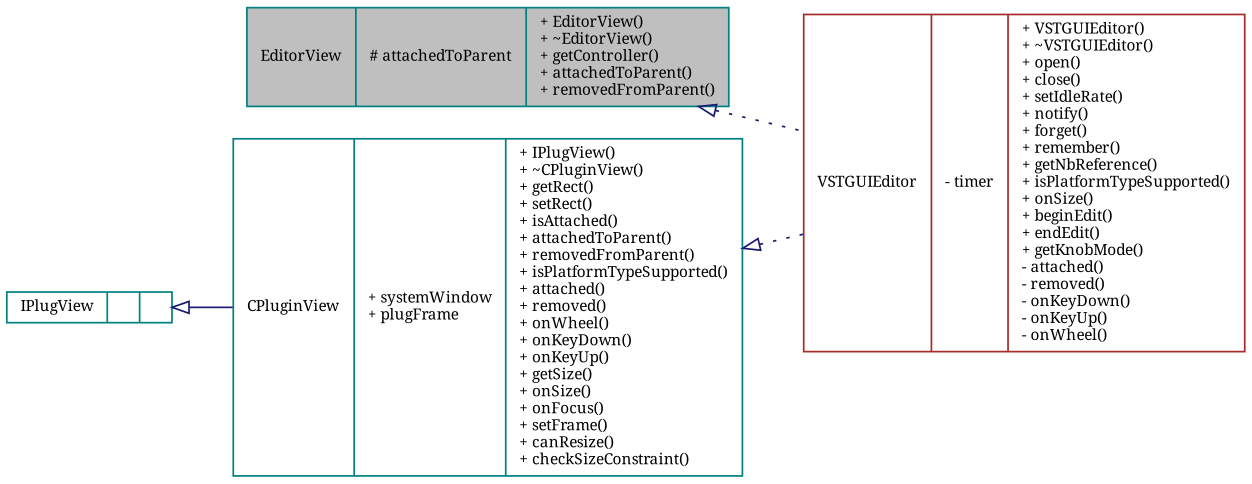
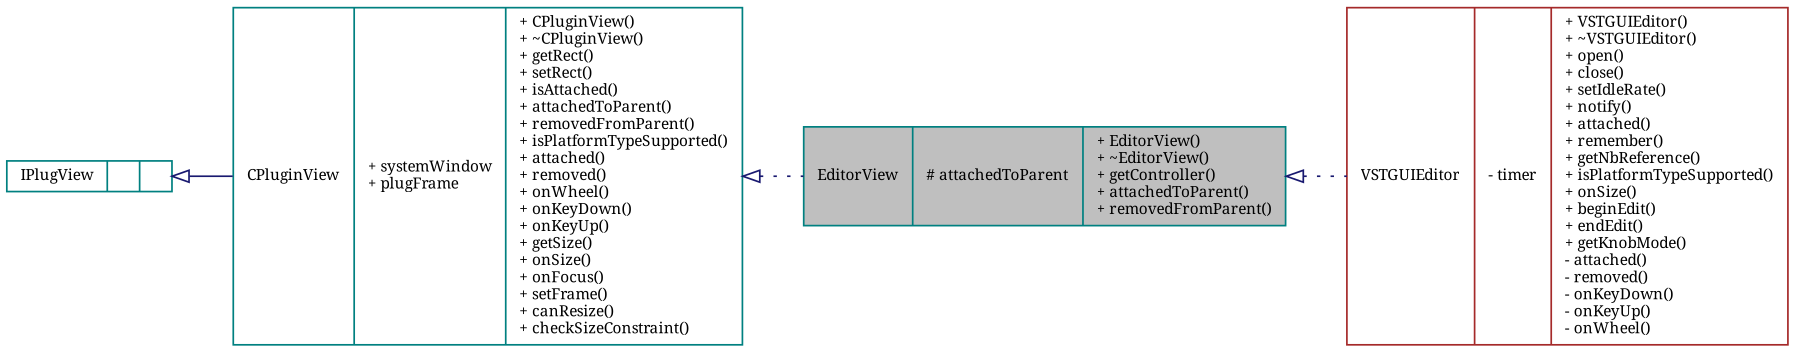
(1055, 131) -> (1608, 124)
(568, 153) -> (577, 22)
(781, 239) -> (782, 176)
